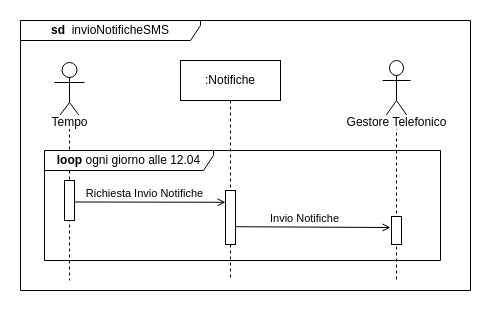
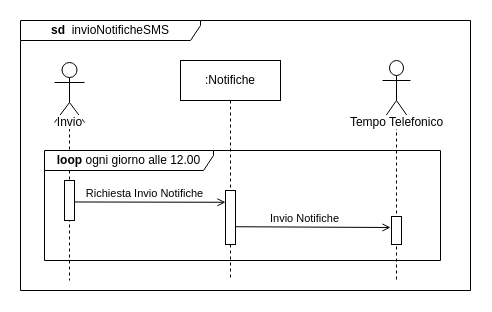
(70, 123) -> (70, 123)
(397, 123) -> (397, 123)
(129, 161) -> (129, 161)
